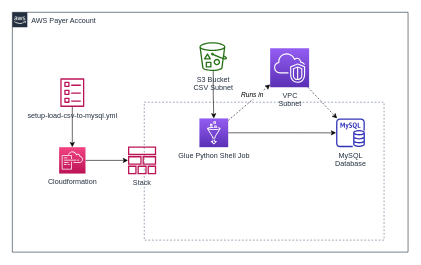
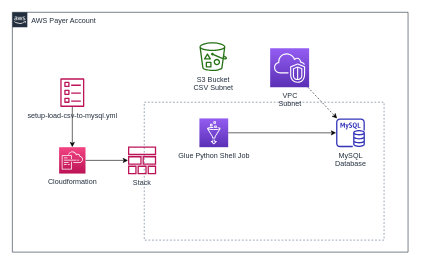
(261, 93) -> none
(214, 105) -> none
